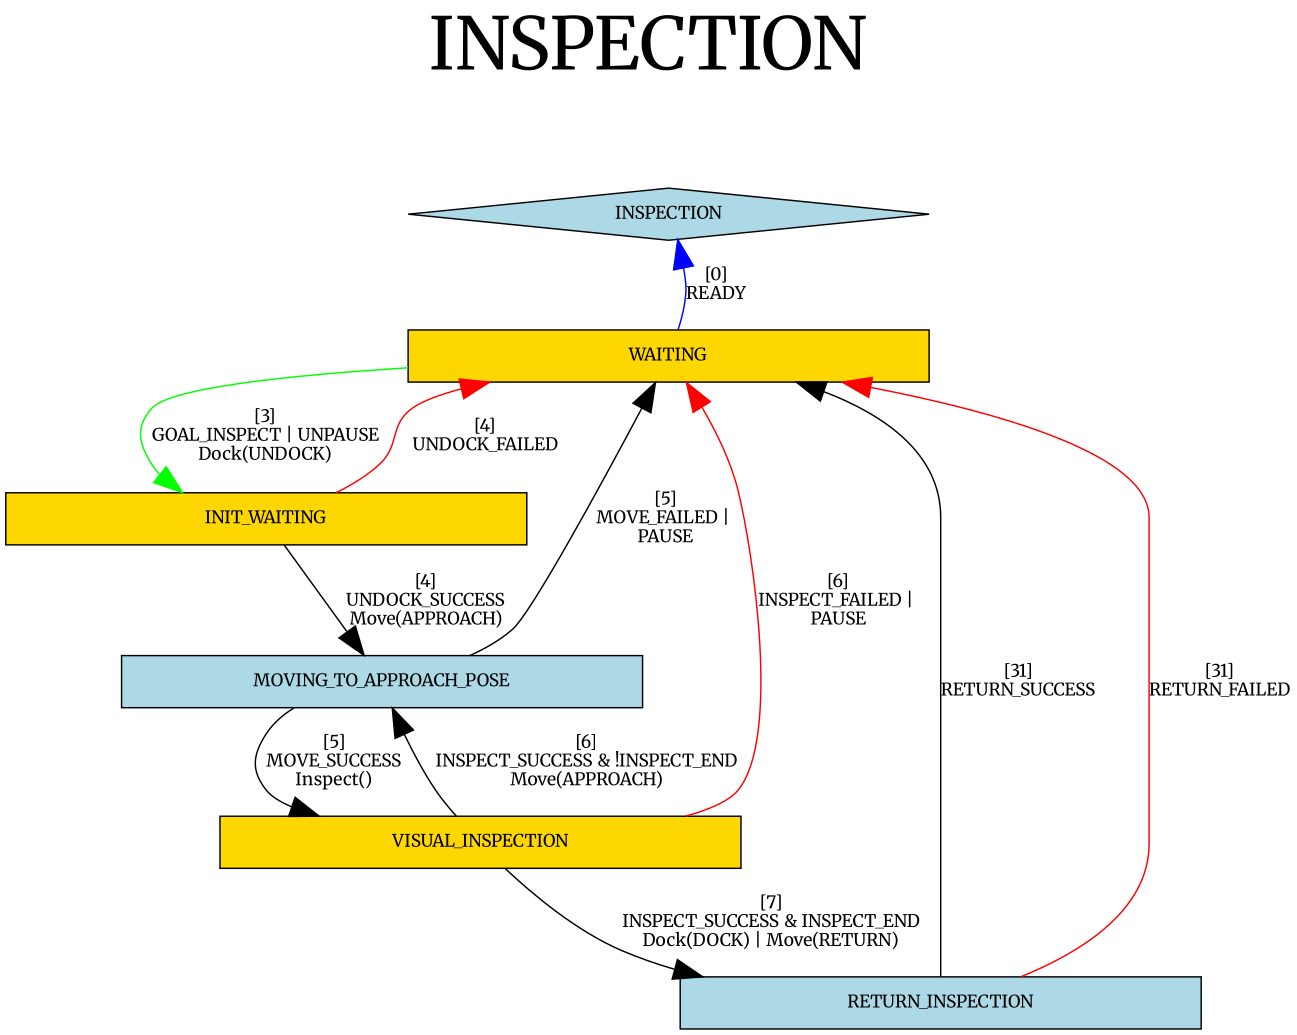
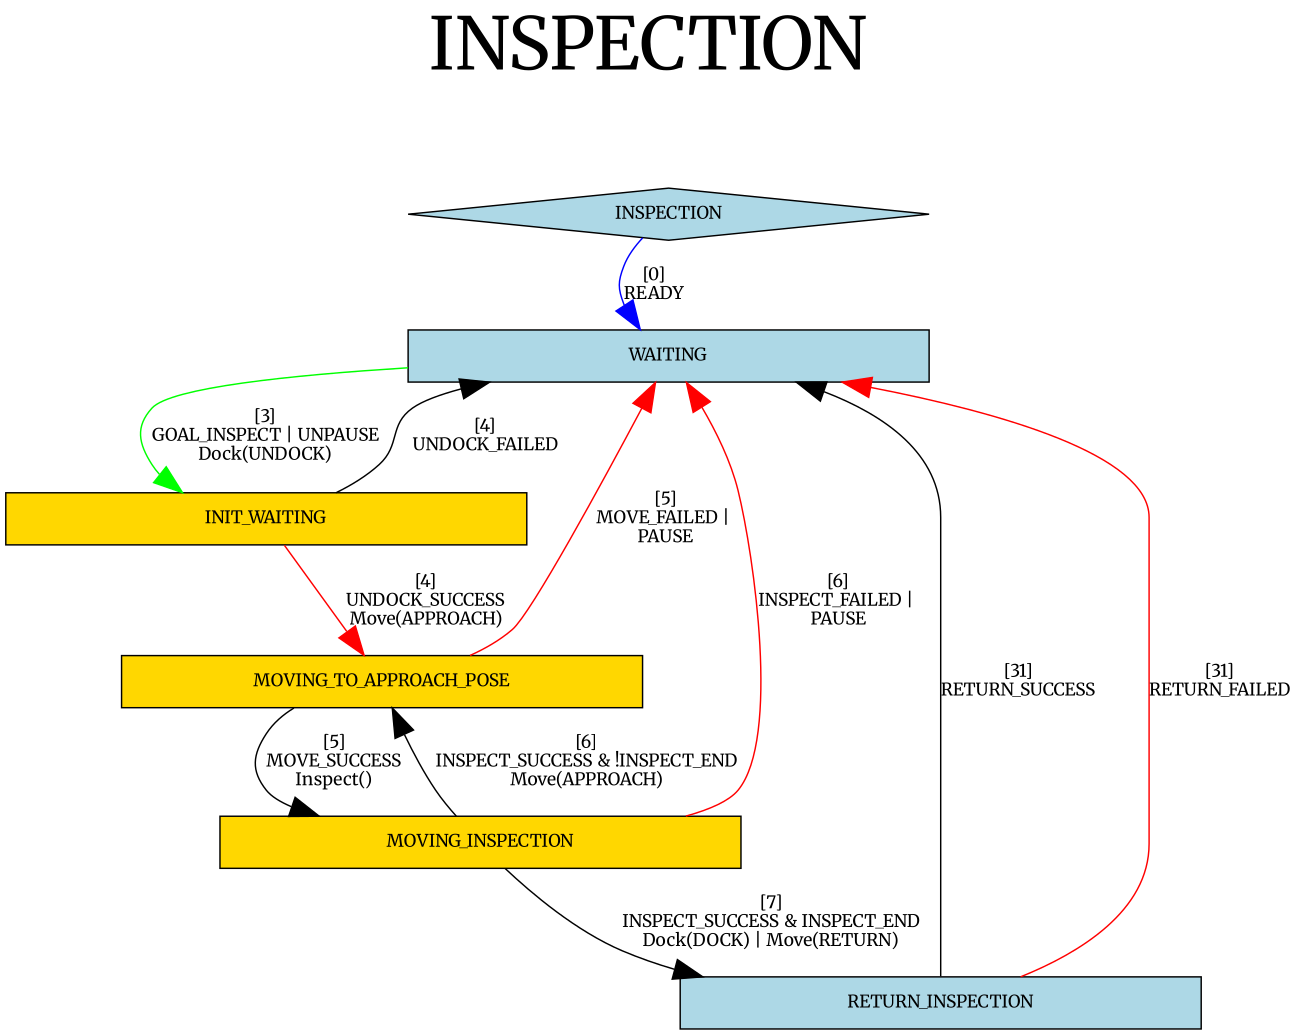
(685, 299) -> (623, 269)
(669, 356) -> (669, 356)
(395, 435) -> (395, 435)
(568, 543) -> (568, 543)
(316, 588) -> (316, 588)
(382, 682) -> (382, 682)
(480, 842) -> (480, 842)
